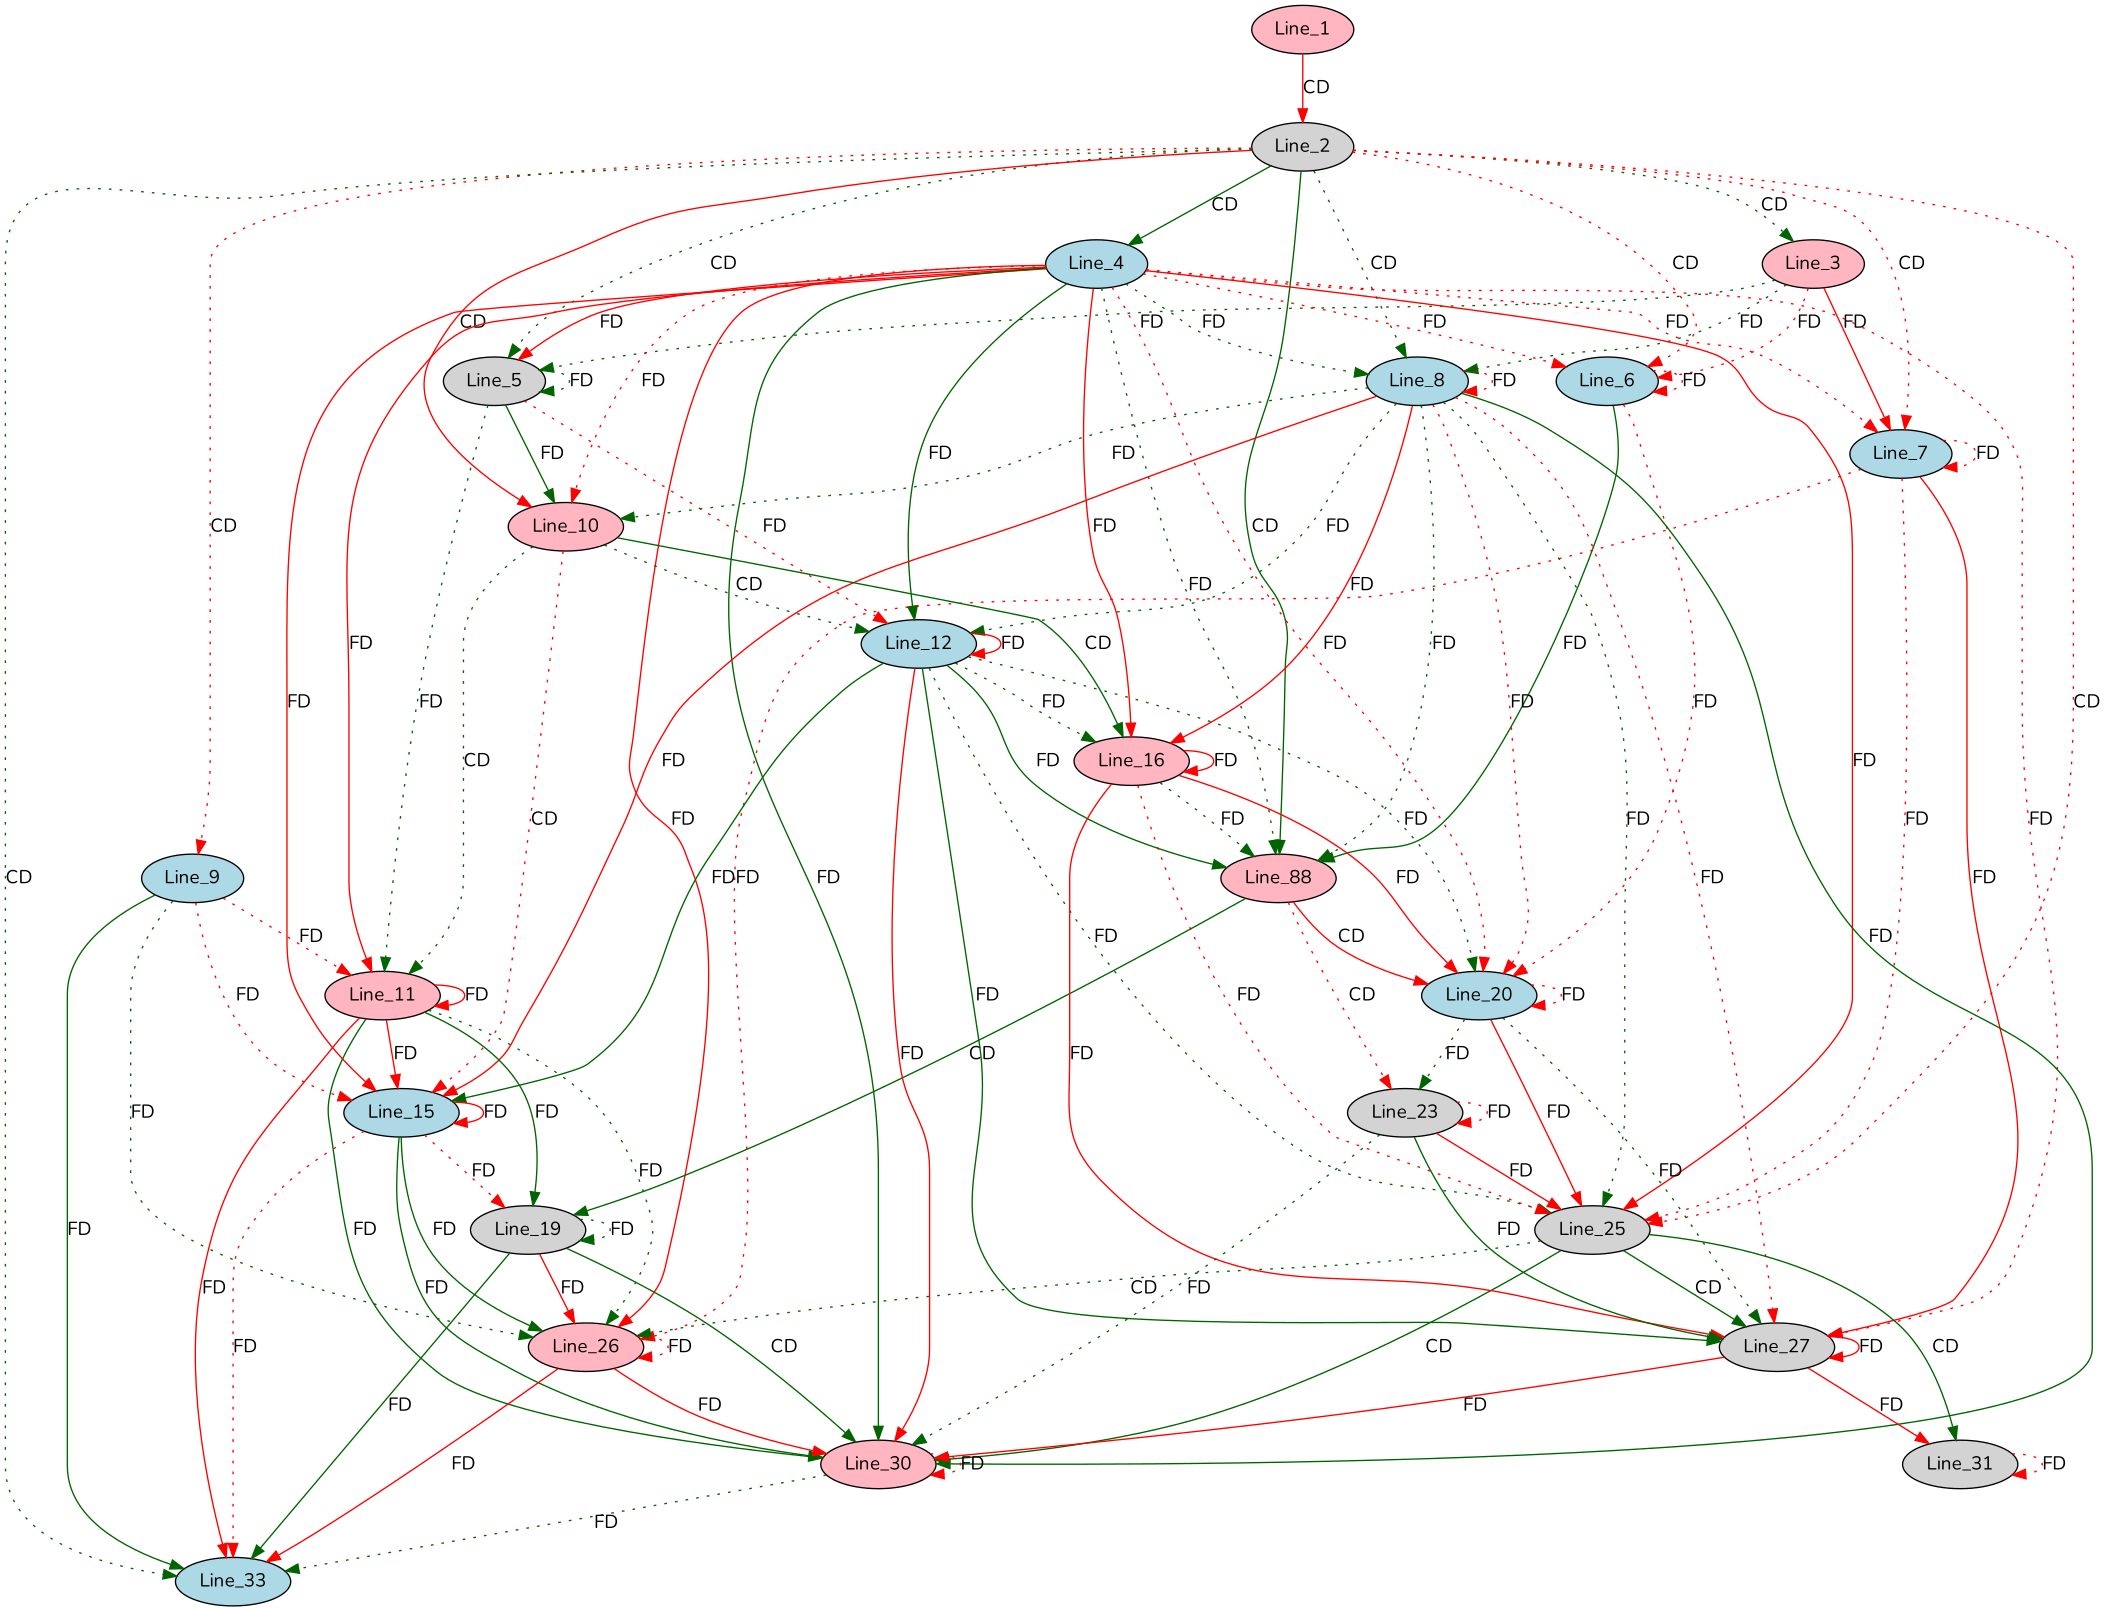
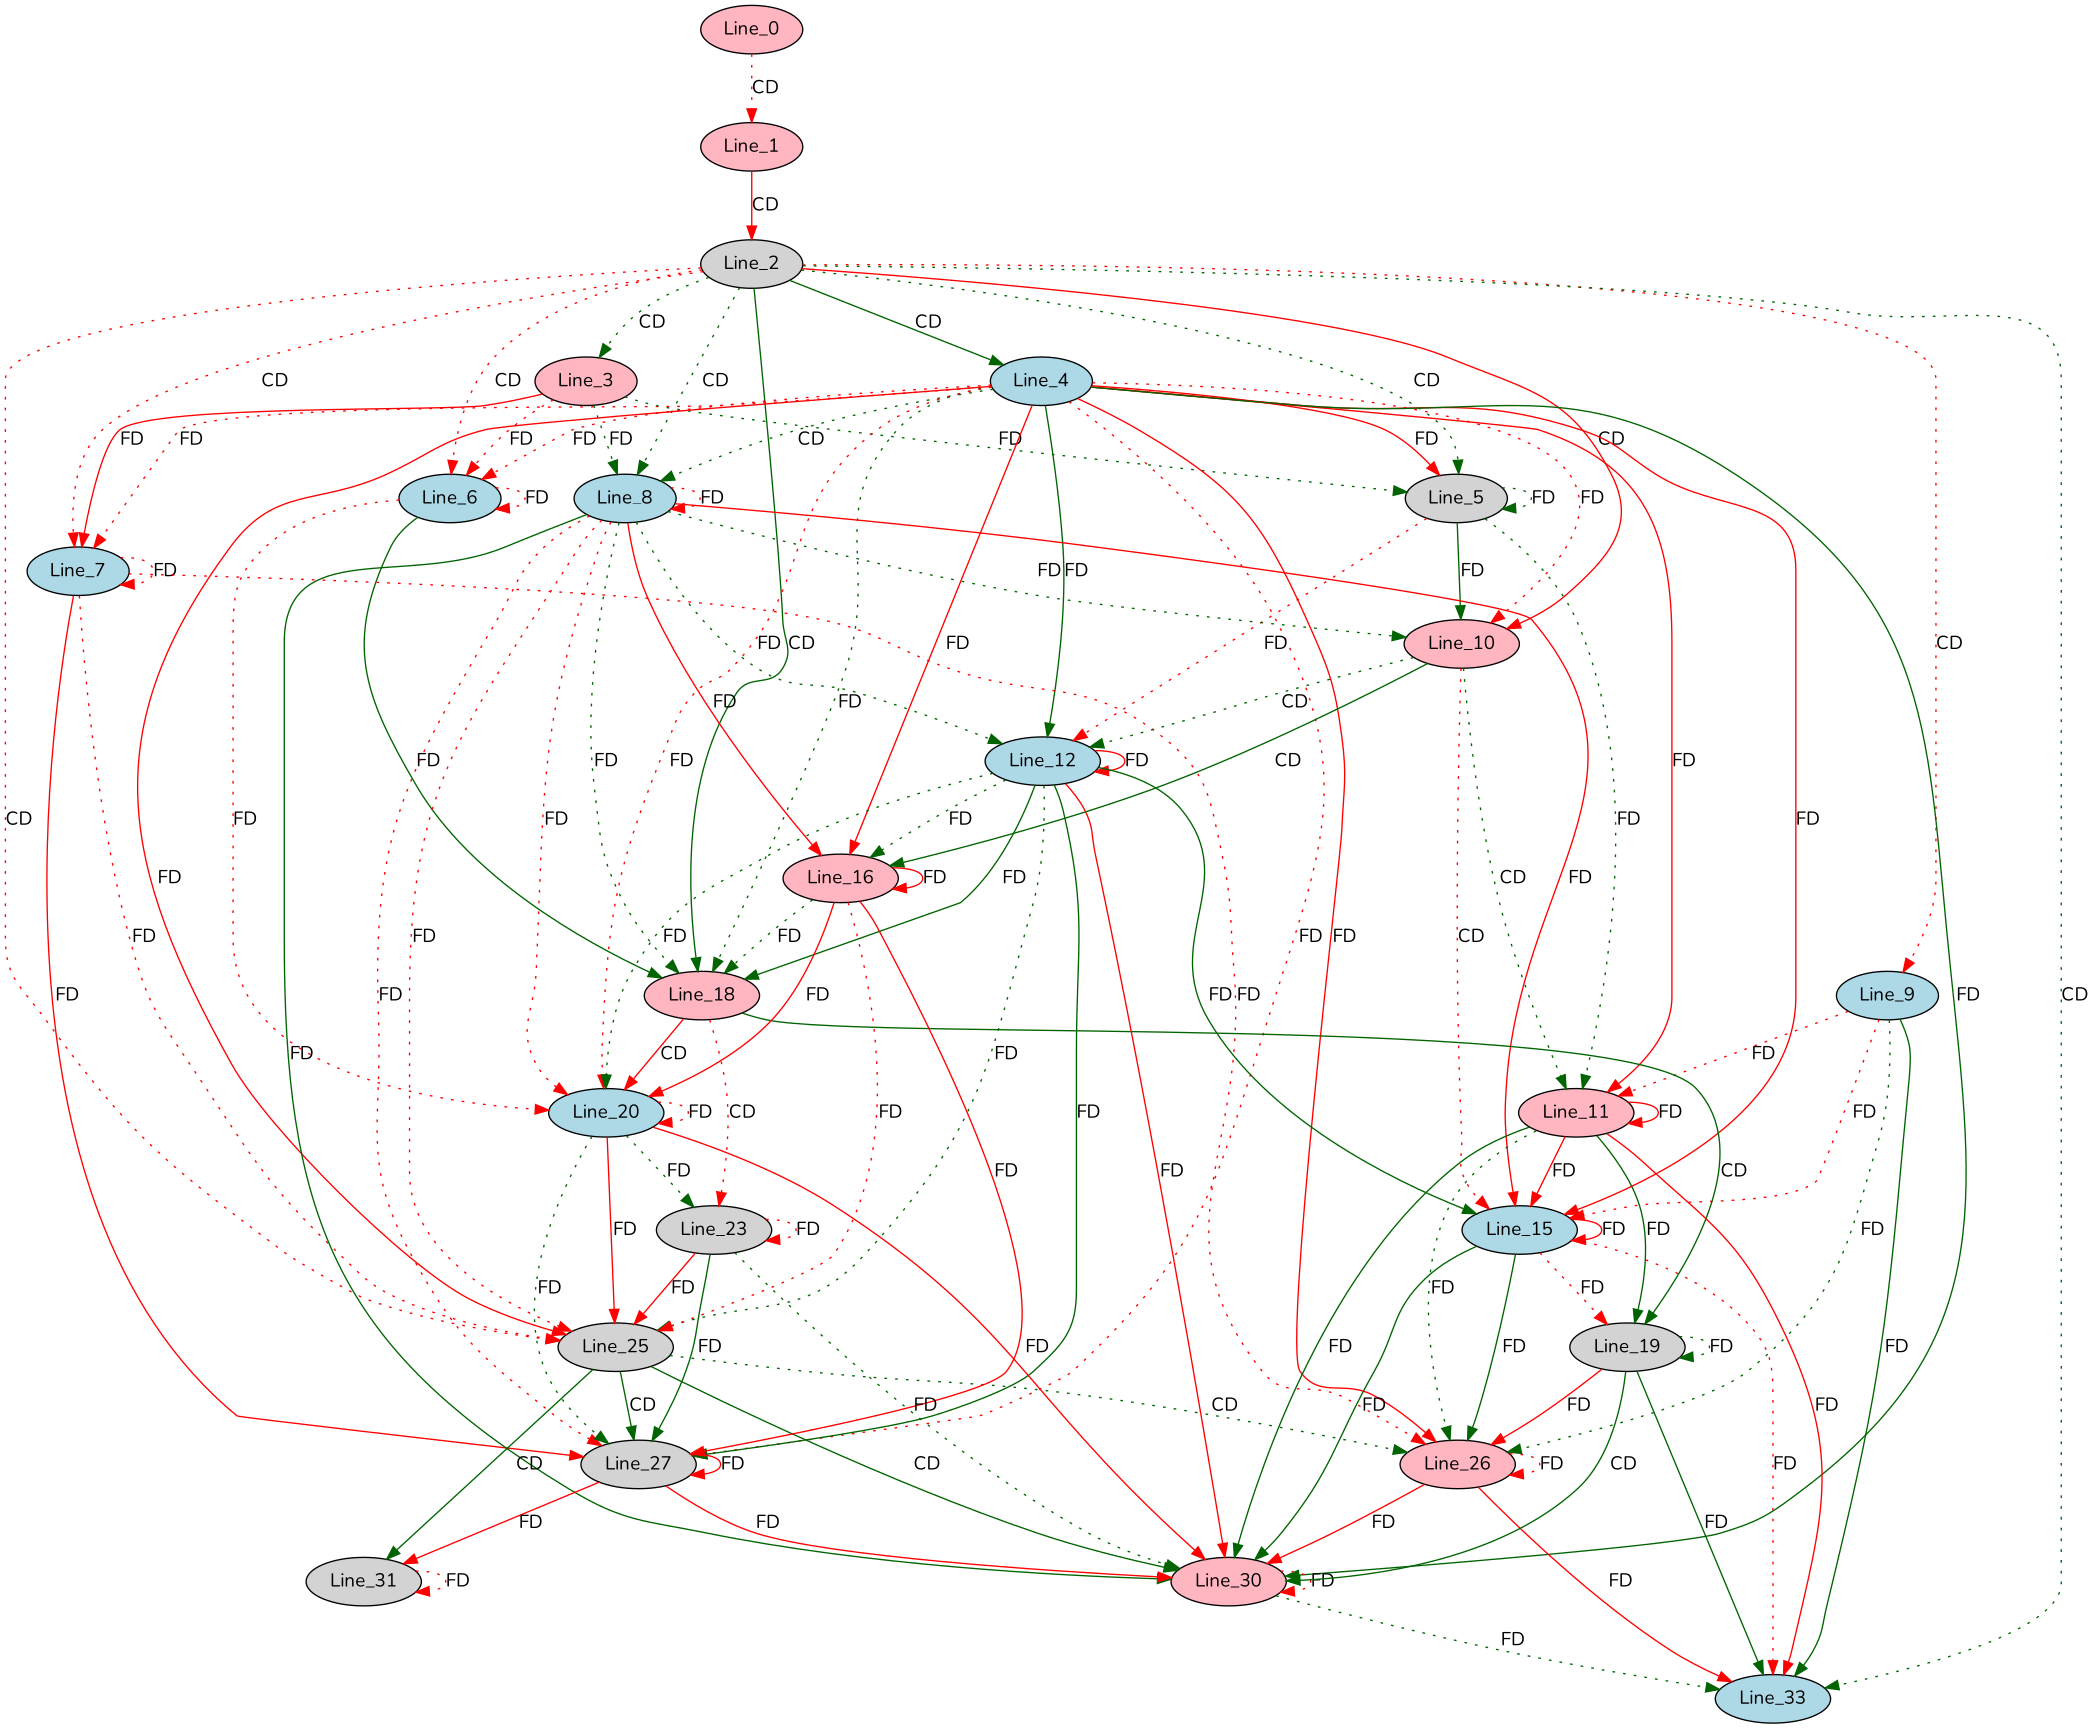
none -> (752, 30)
(1215, 323) -> (812, 440)
(1626, 773) -> (412, 935)
(1279, 878) -> (702, 996)
none -> (954, 1298)
